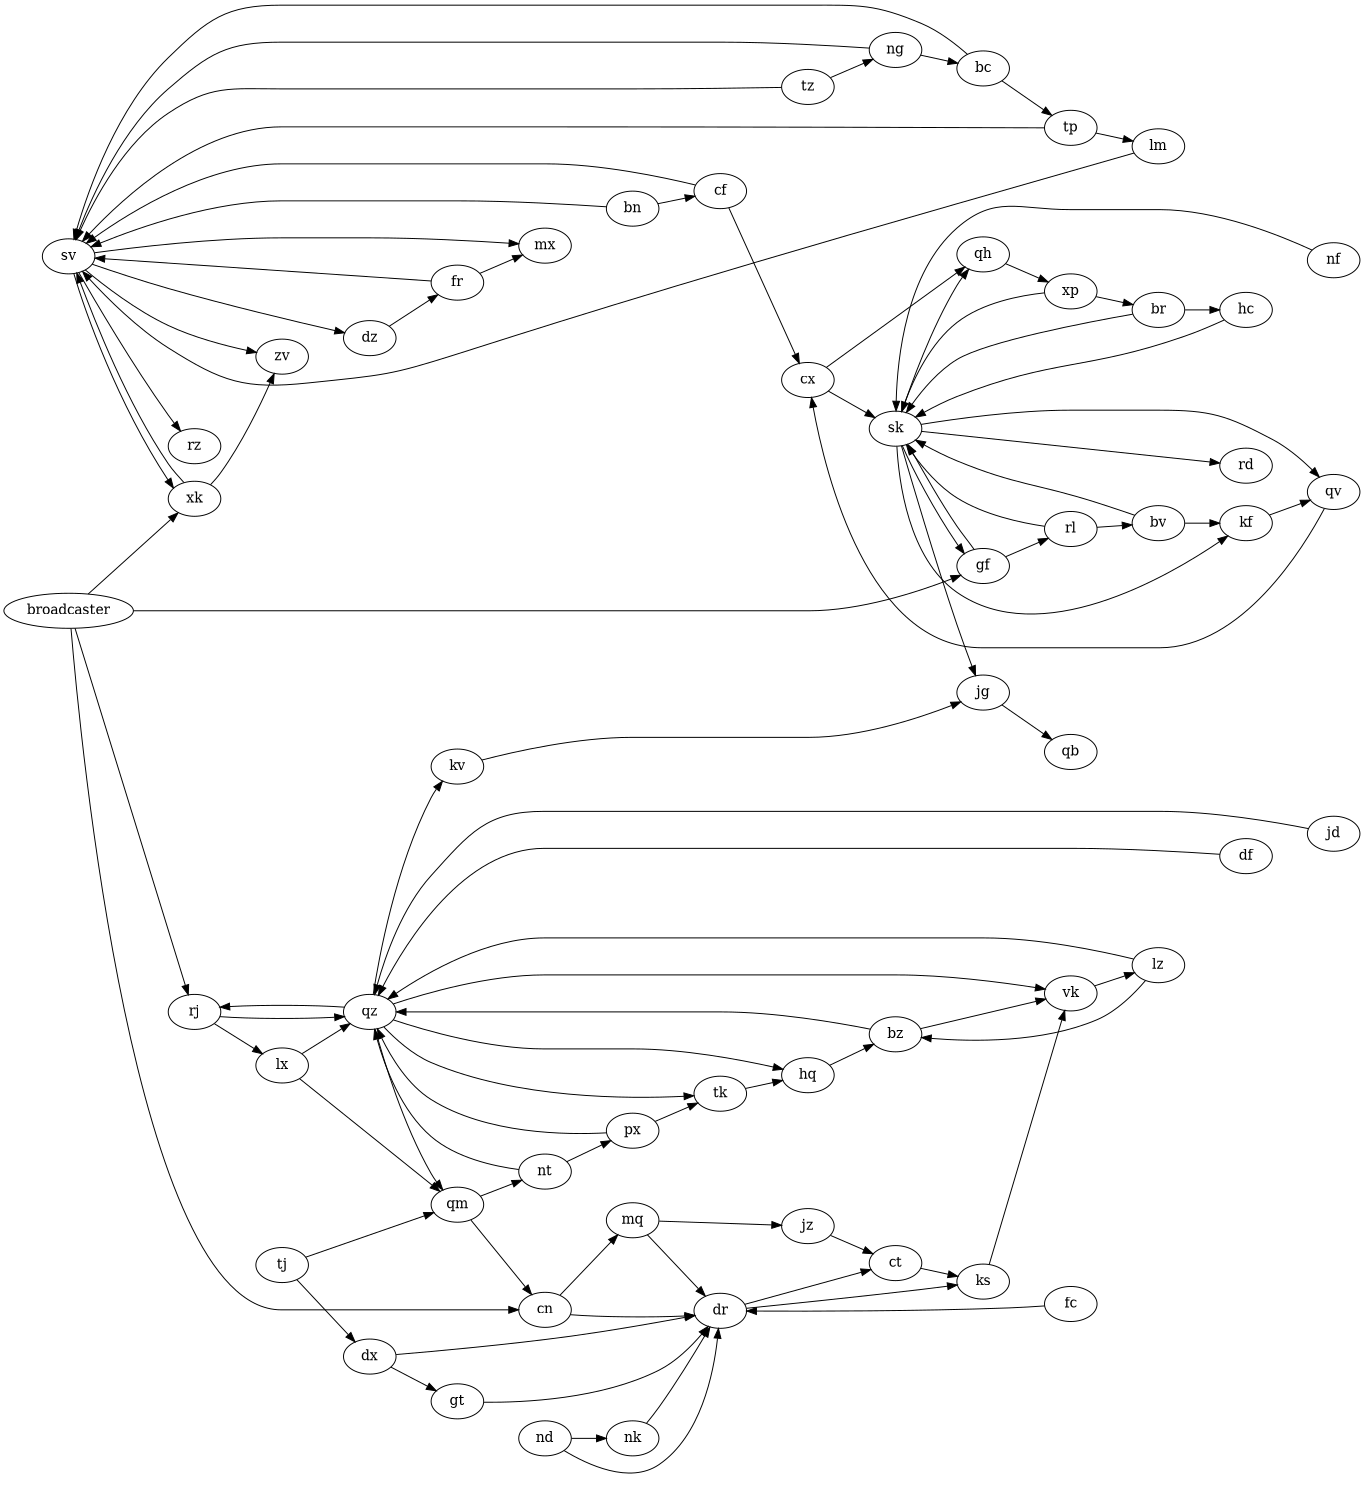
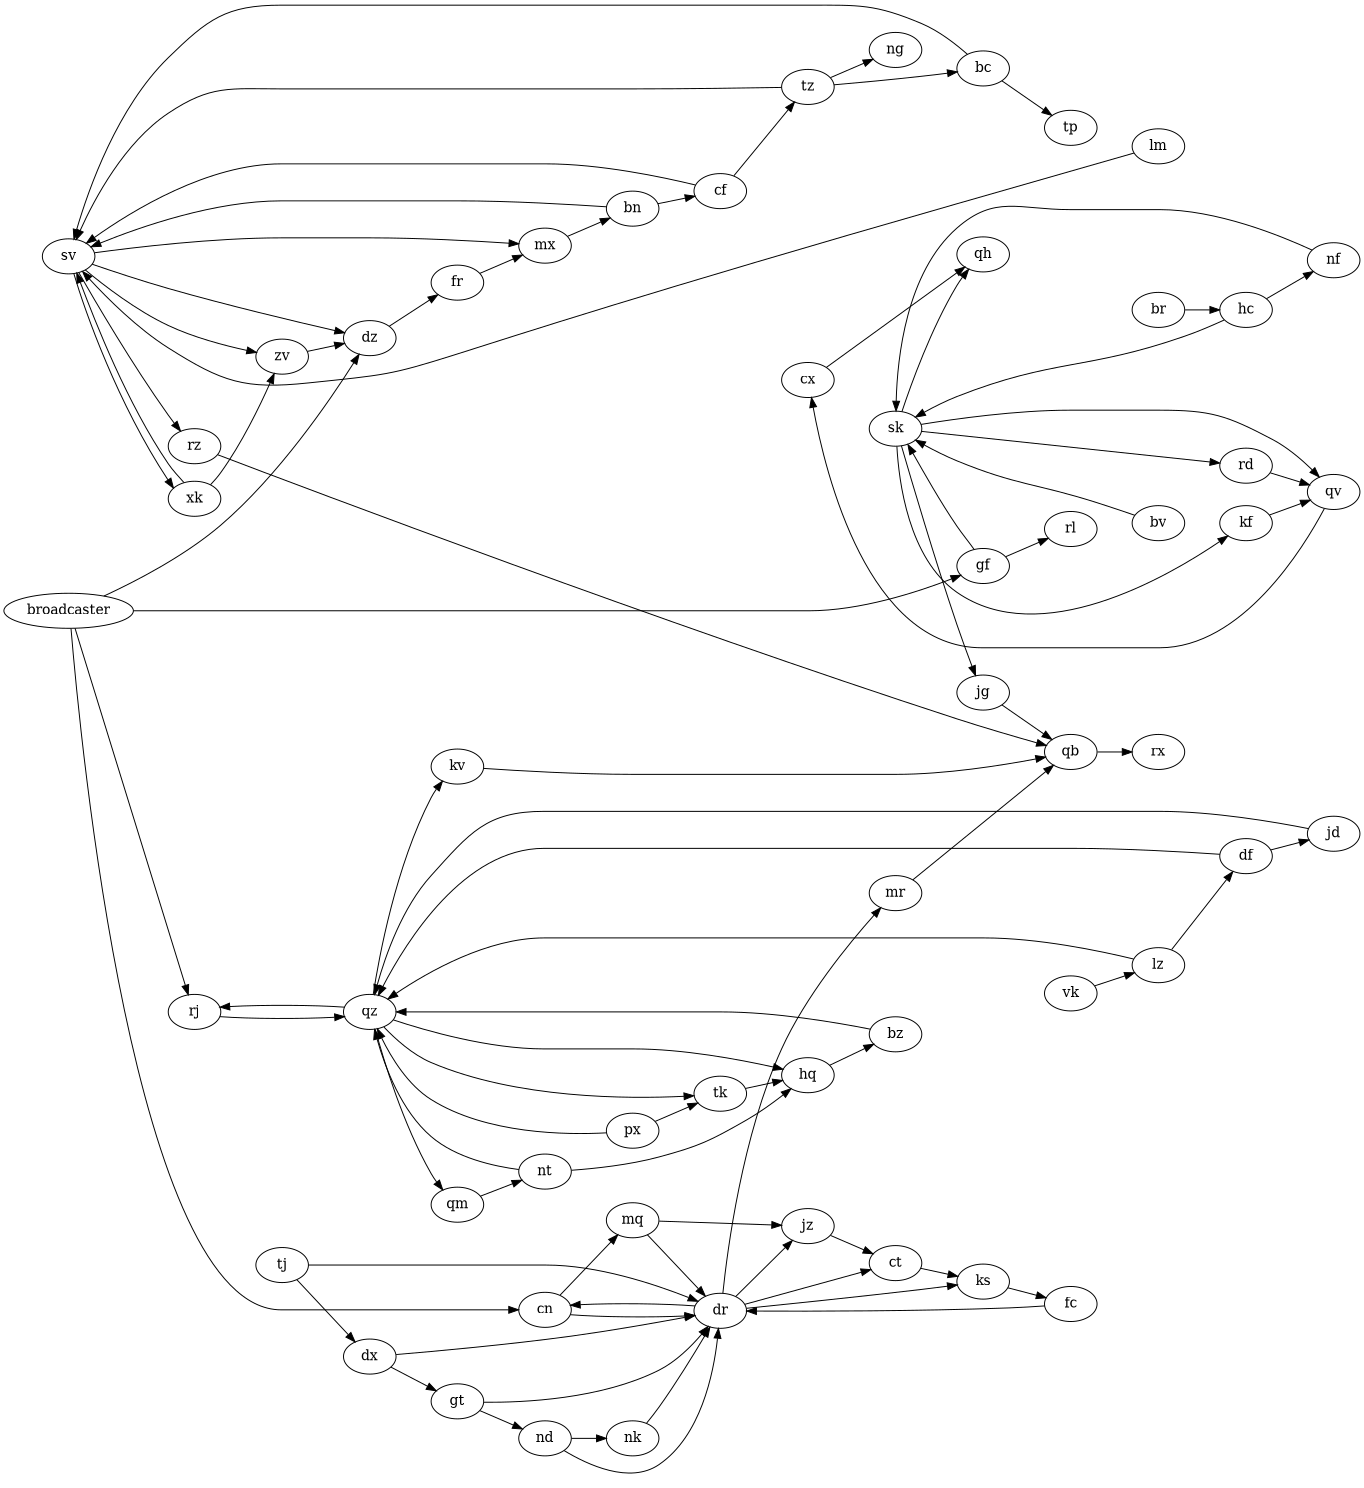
(428, 42) -> none
(934, 58) -> (891, 80)
(550, 127) -> none
(1110, 136) -> none
none -> (584, 229)
(268, 270) -> none
(762, 281) -> (761, 143)
none -> (1286, 288)
(1071, 291) -> none
(1013, 340) -> none
none -> (321, 348)
(847, 402) -> none
none -> (1285, 477)
(928, 497) -> none
(970, 505) -> none
(1197, 523) -> none
(1110, 526) -> none
(129, 557) -> (247, 500)
none -> (605, 598)
(718, 737) -> (760, 774)
none -> (1158, 752)
none -> (1285, 846)
none -> (896, 893)
(713, 975) -> none
(978, 1015) -> none
(1046, 1034) -> (1199, 915)
(282, 1065) -> none
(1026, 1142) -> (1022, 1292)
(584, 1153) -> (684, 1150)
(365, 1237) -> (501, 1265)
(498, 1253) -> (638, 1304)
none -> (760, 1272)
none -> (497, 1418)
